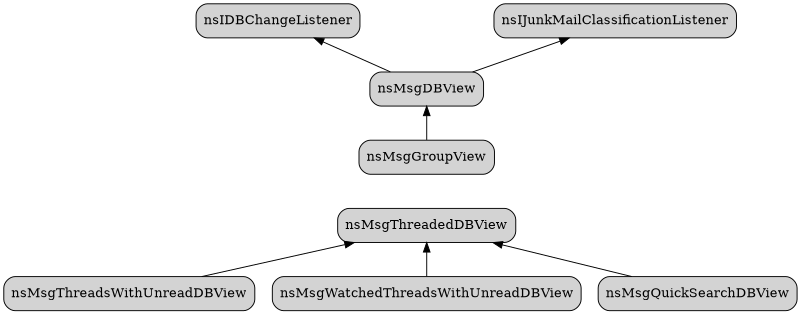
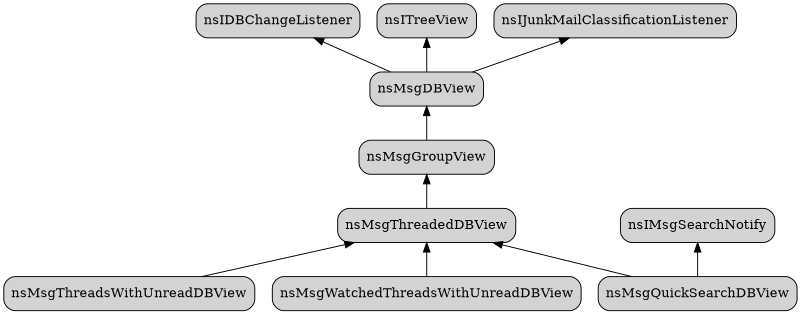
none -> (427, 21)
none -> (427, 196)
none -> (698, 225)
